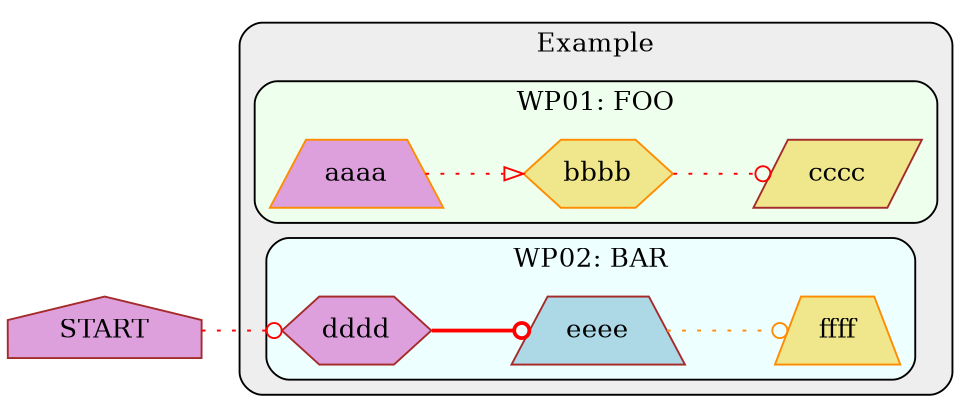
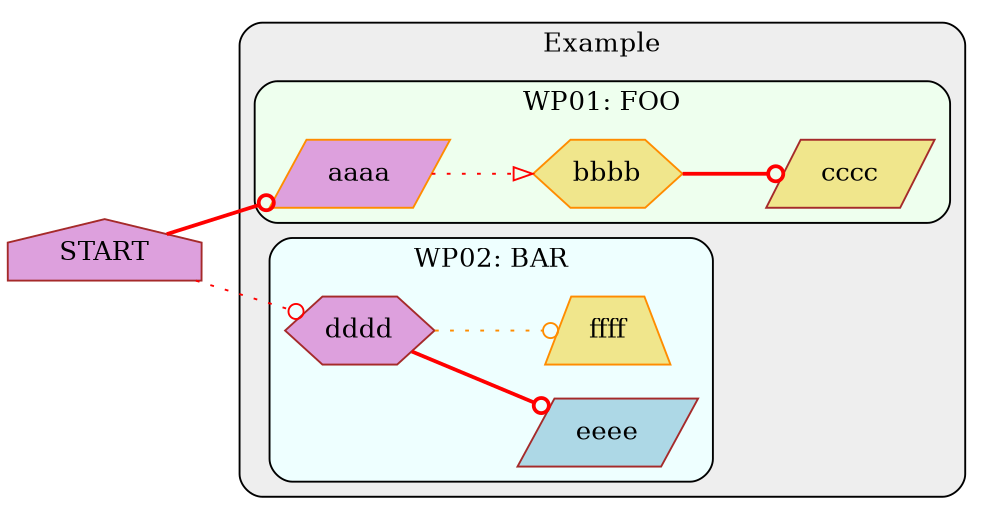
(357, 174) -> (360, 174)
(714, 174) -> (725, 174)
none -> (213, 220)
(598, 331) -> (608, 433)
(720, 331) -> (489, 331)
